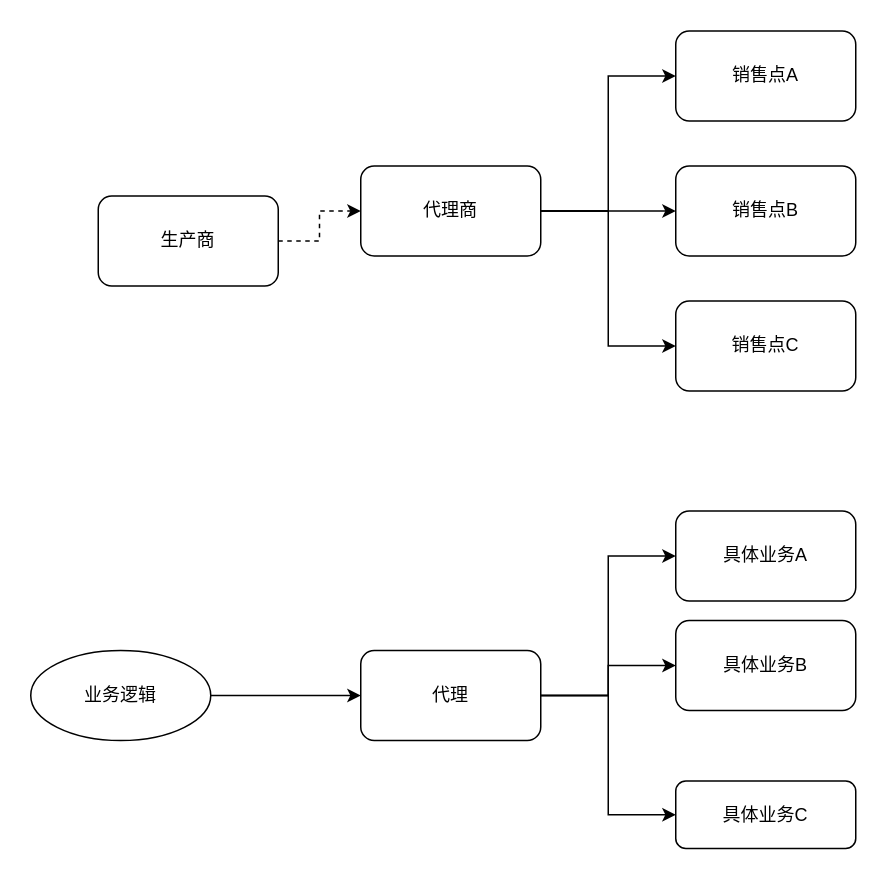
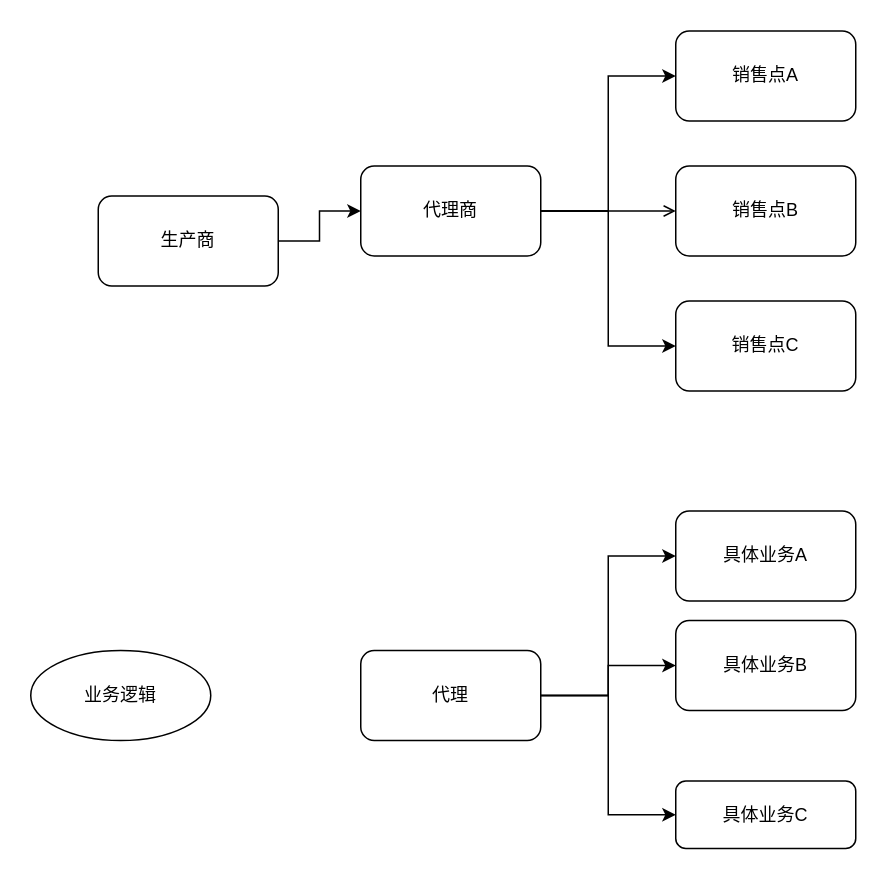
(664, 211) -> (666, 211)
(320, 231) -> (320, 231)
(281, 695) -> none
